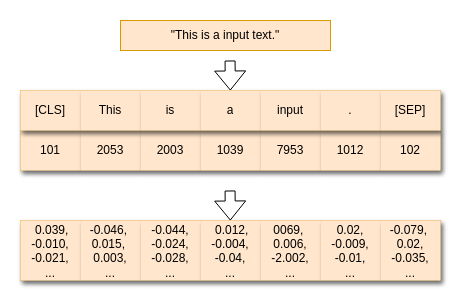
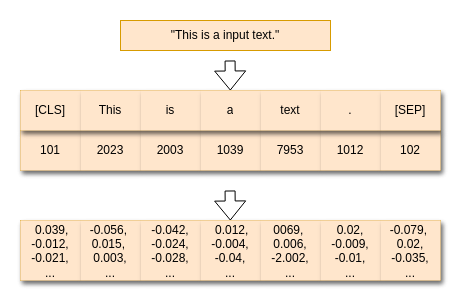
(291, 111) -> (291, 111)
(111, 151) -> (111, 151)
(51, 251) -> (51, 251)
(111, 251) -> (111, 251)
(171, 251) -> (171, 251)
